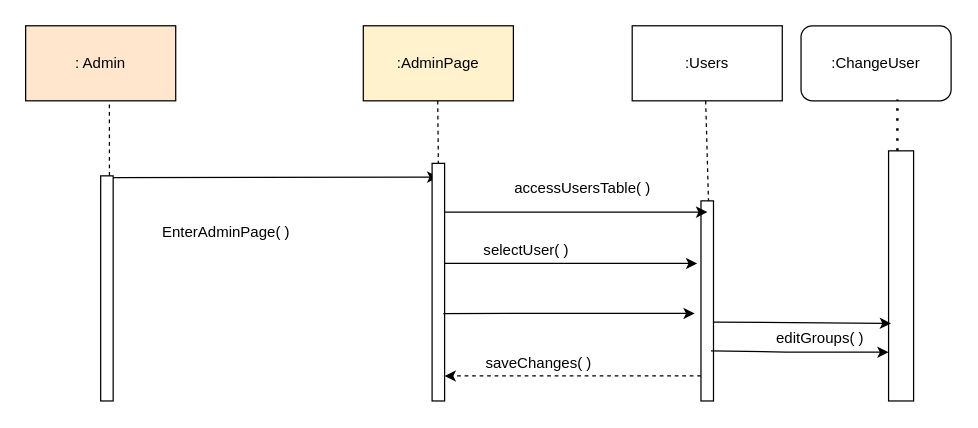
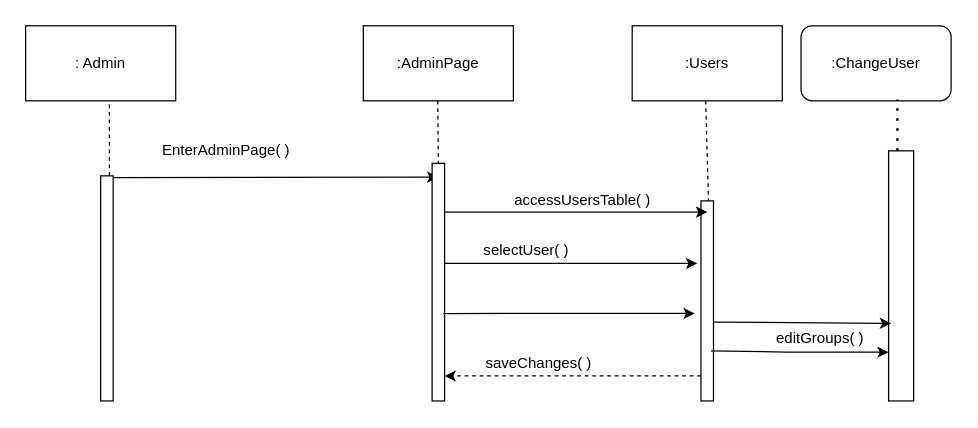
(101, 63) -> (101, 63)
(438, 63) -> (438, 63)
(582, 188) -> (582, 201)
(226, 232) -> (226, 151)
